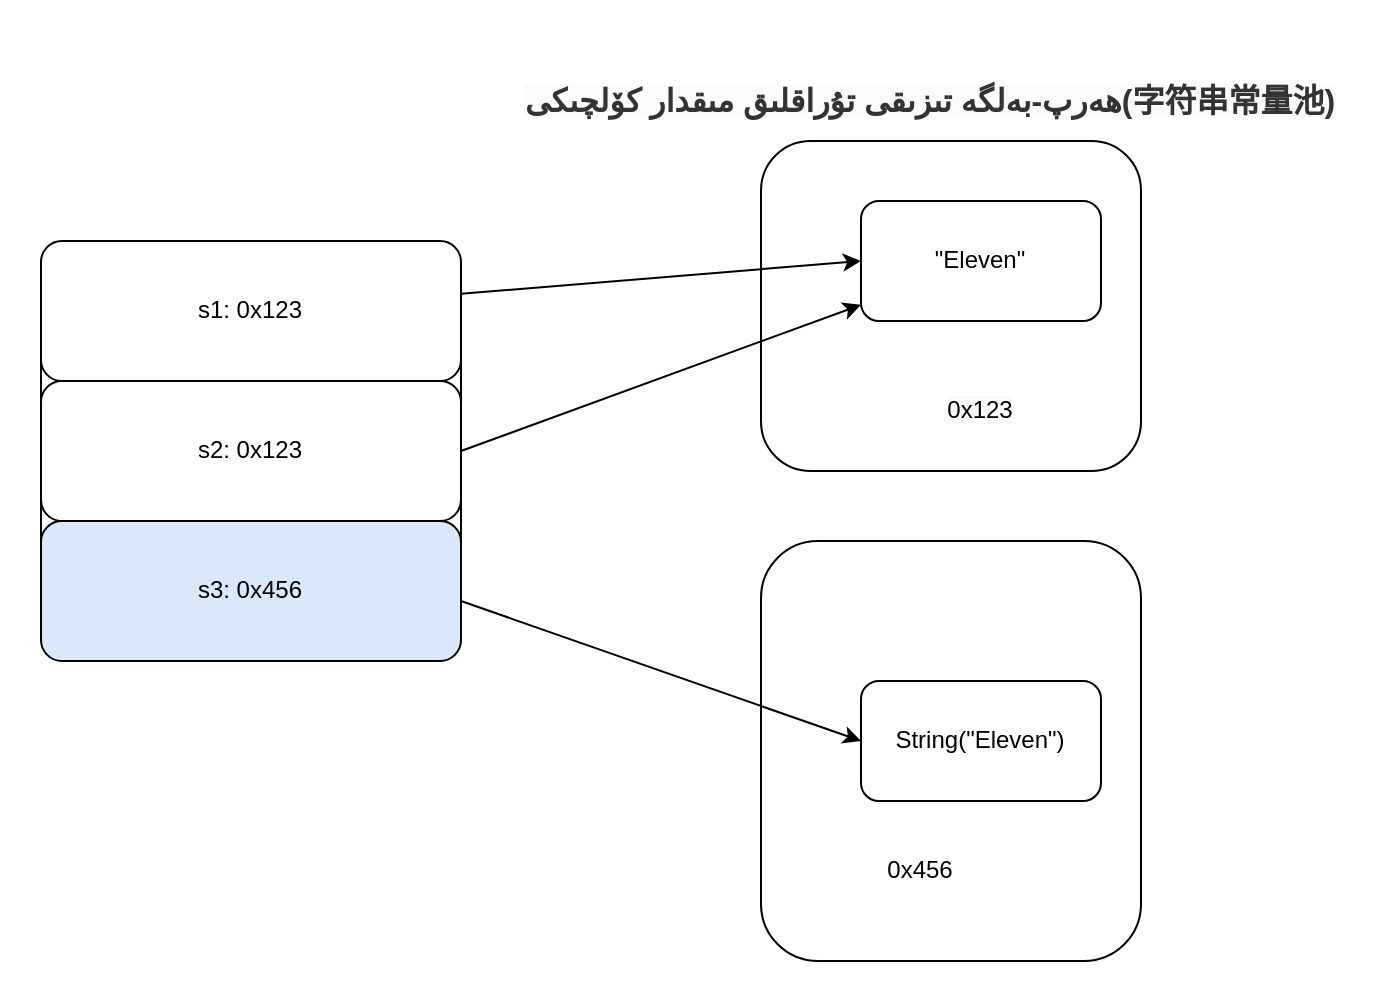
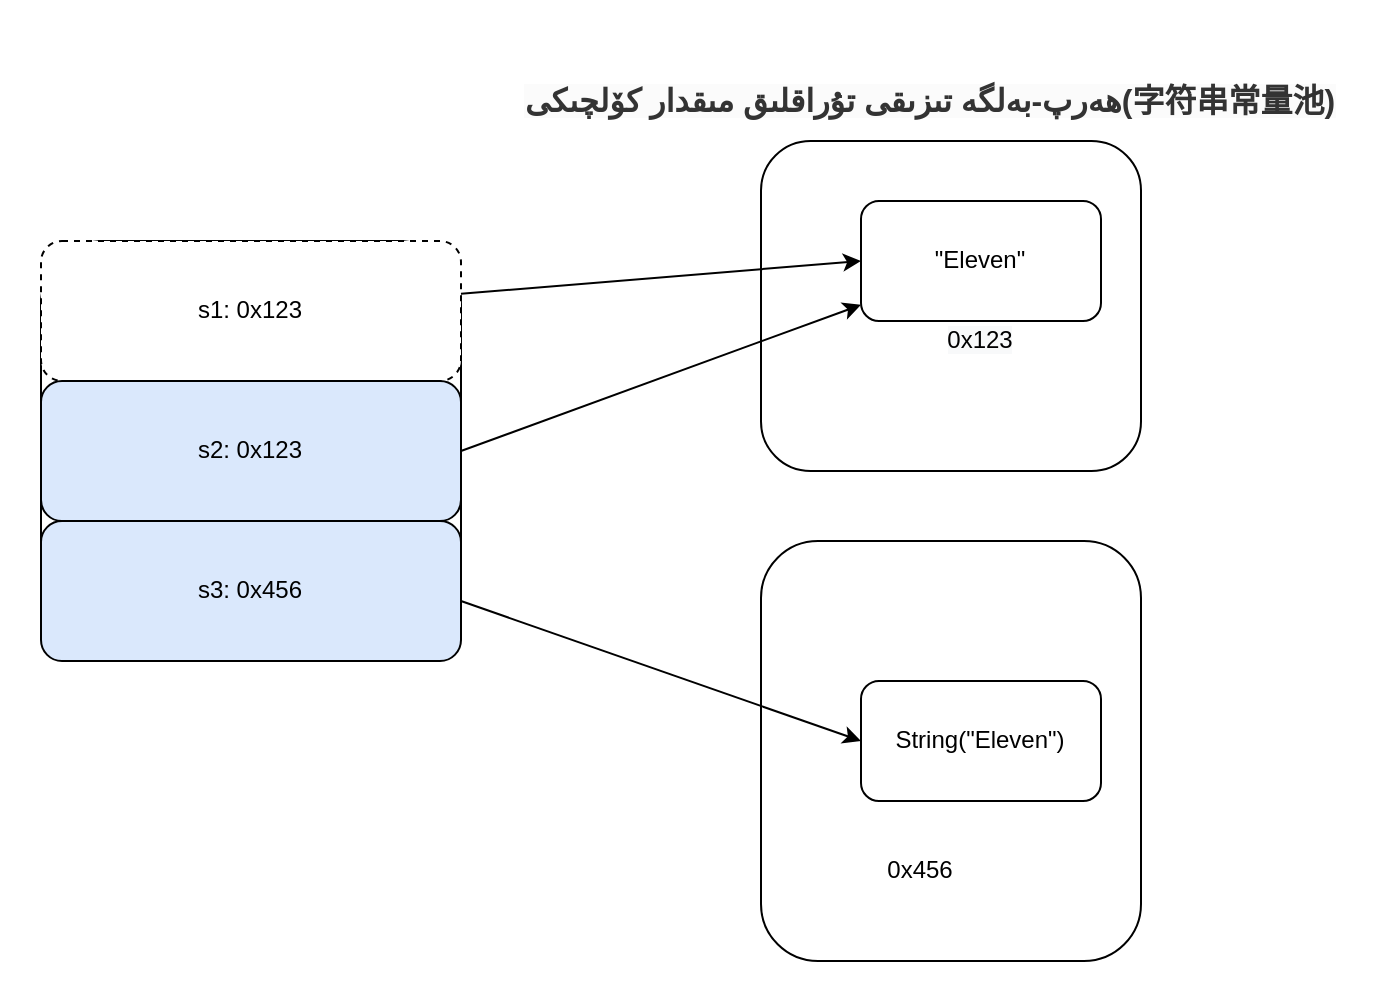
(251, 311) -> (251, 311)
(981, 411) -> (981, 341)
(251, 451) -> (251, 451)
